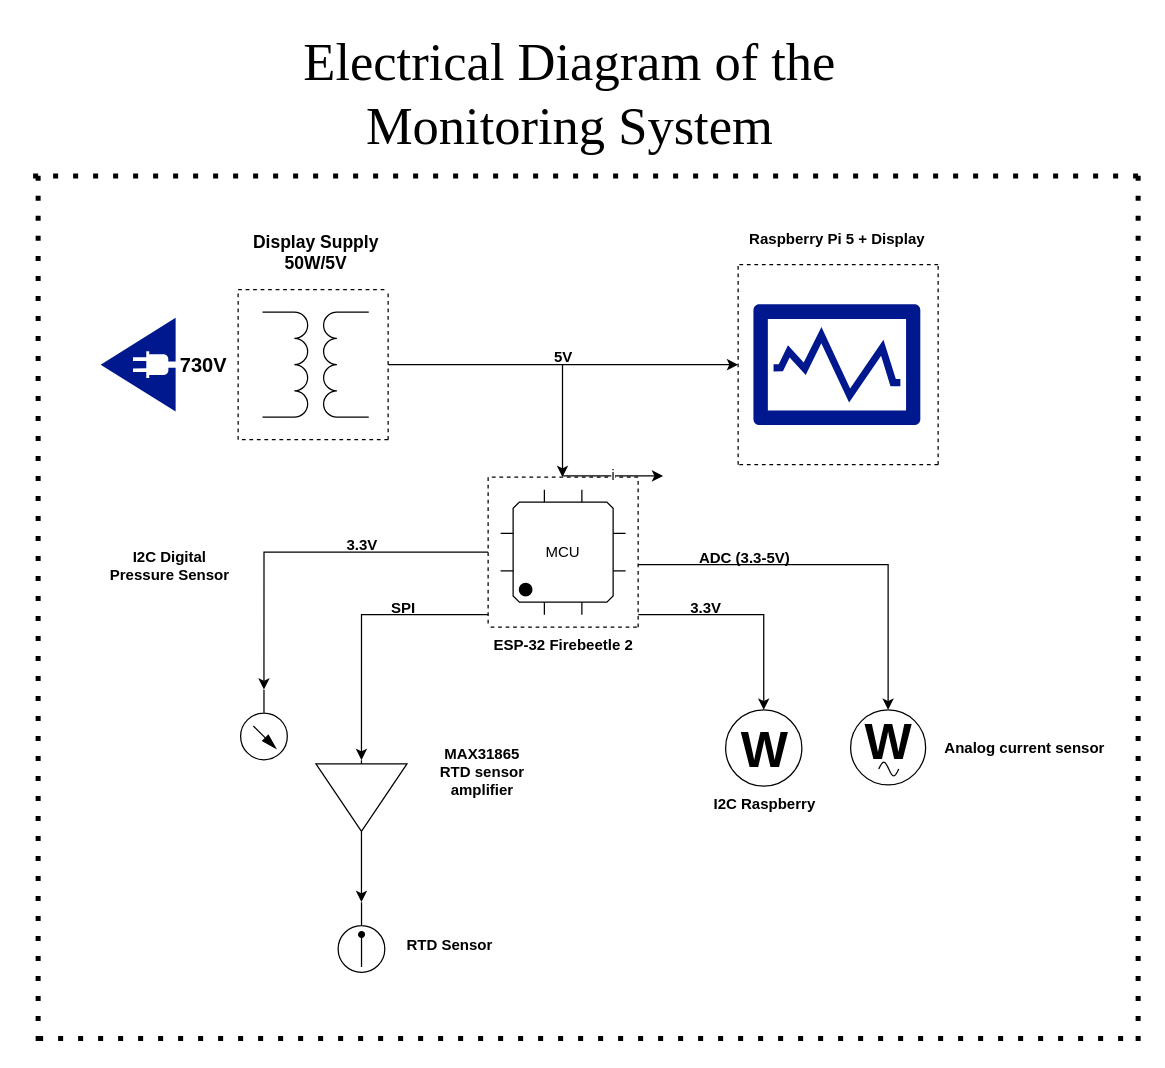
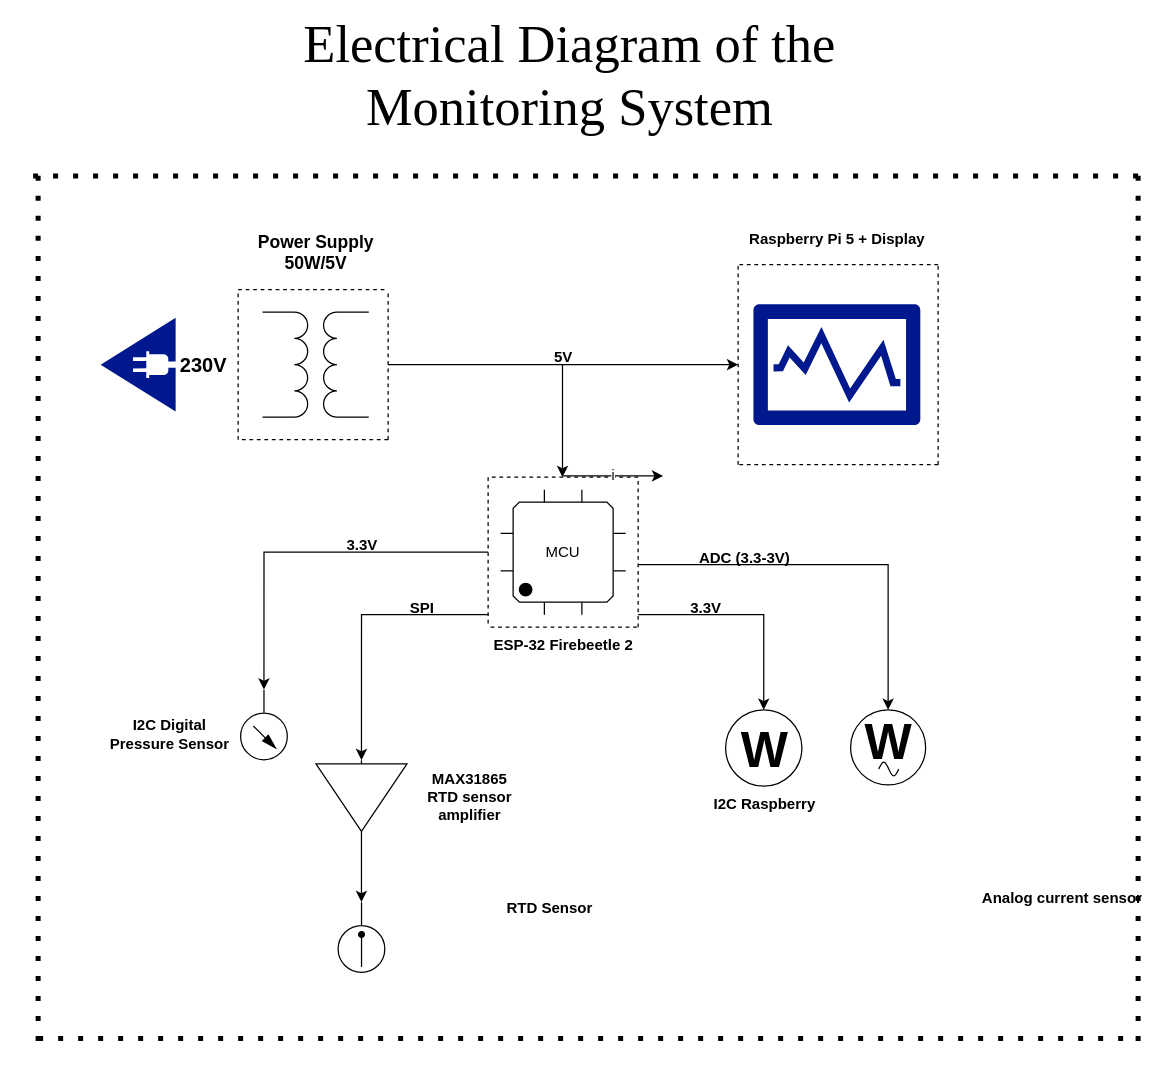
(569, 94) -> (569, 76)
(316, 252) -> (316, 252)
(204, 364) -> (204, 364)
(745, 558) -> (745, 558)
(169, 566) -> (169, 735)
(403, 608) -> (422, 608)
(1024, 748) -> (1062, 898)
(482, 772) -> (469, 797)
(449, 946) -> (549, 908)
